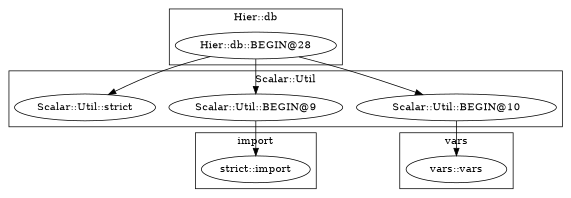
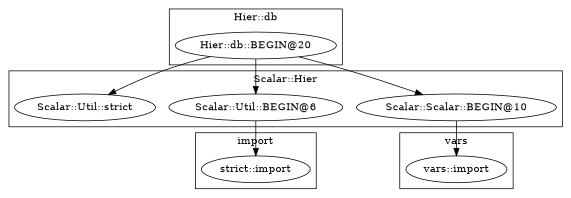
(256, 45) -> (256, 45)
(286, 79) -> (286, 79)
(256, 107) -> (256, 107)
(456, 107) -> (456, 107)
(456, 169) -> (456, 169)
